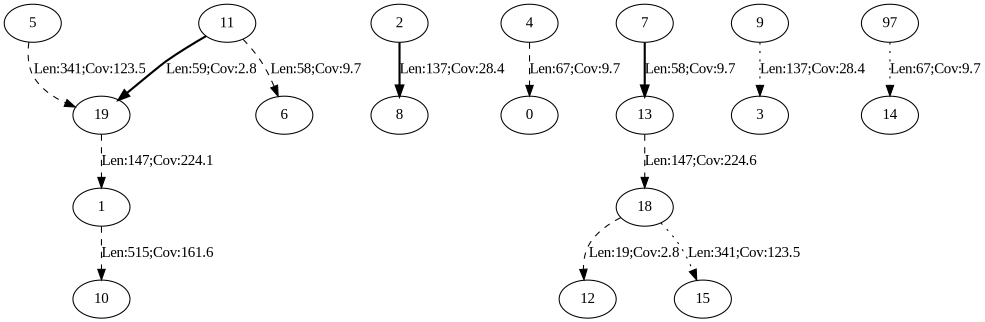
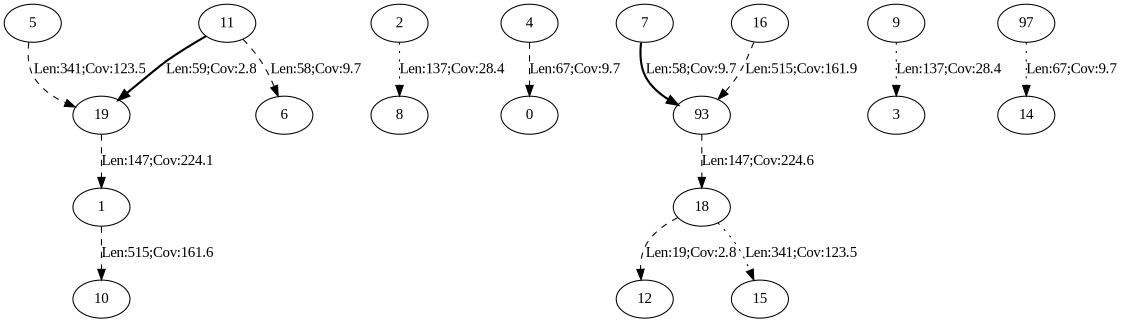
none -> (760, 23)
(400, 64) -> (400, 64)
(645, 115) -> (702, 115)
